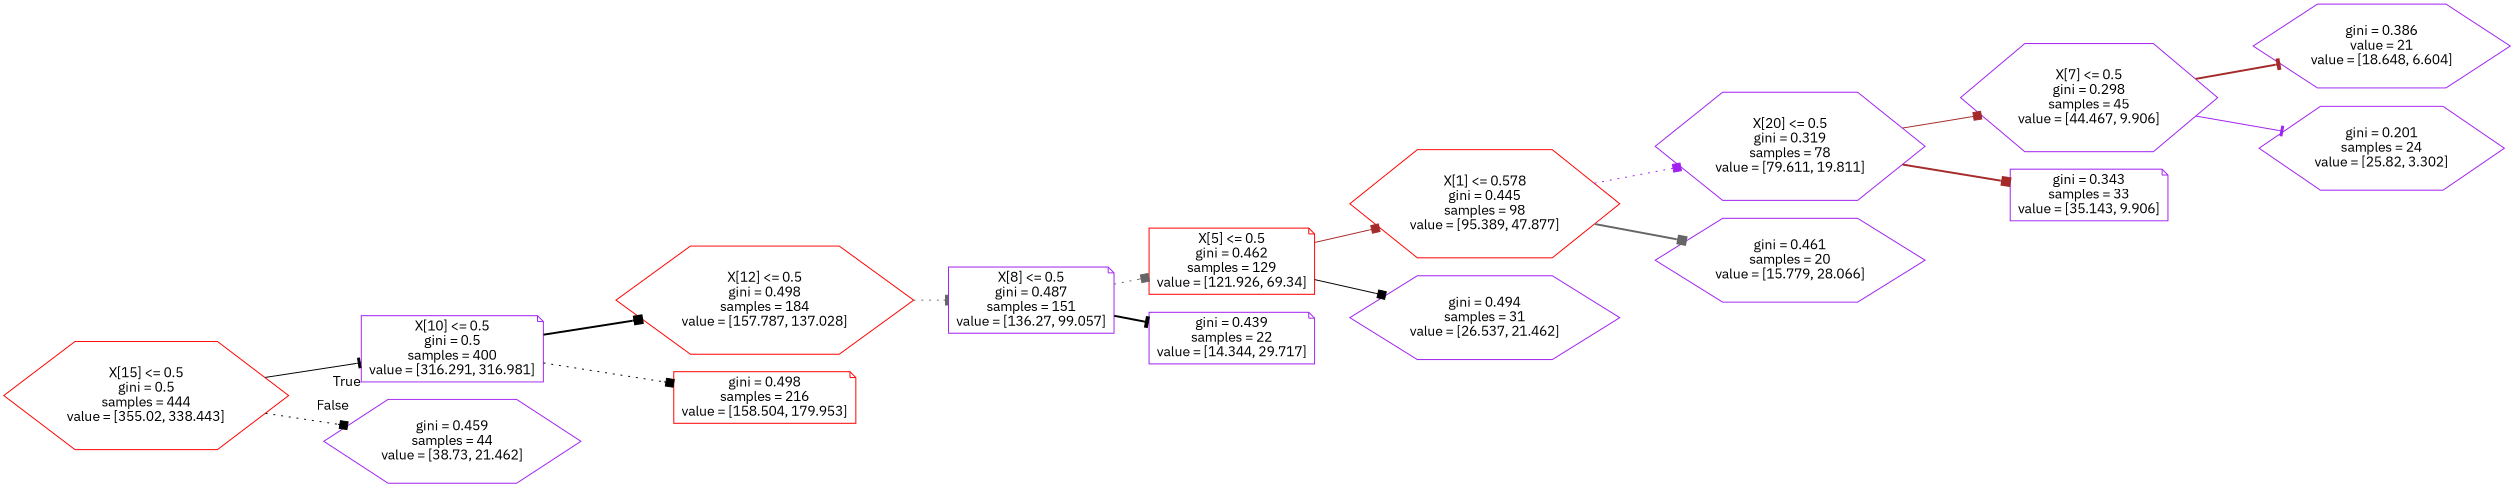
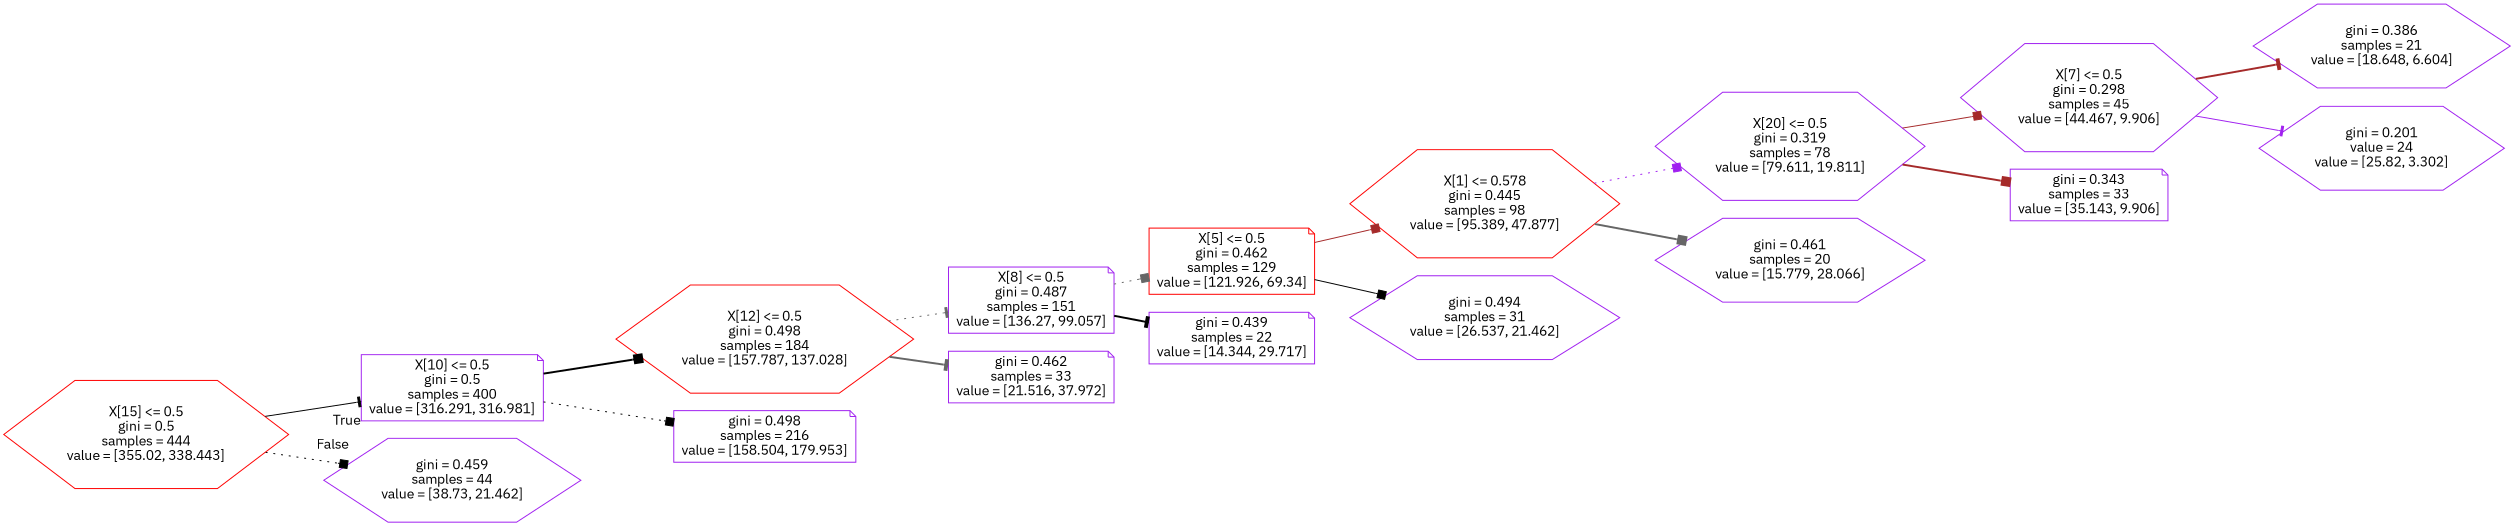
(2382, 46) -> (2382, 46)
(2382, 148) -> (2382, 148)
none -> (1031, 377)
(765, 398) -> (765, 436)
